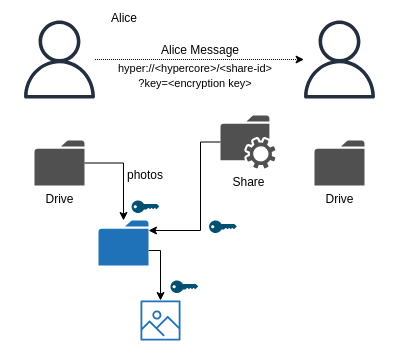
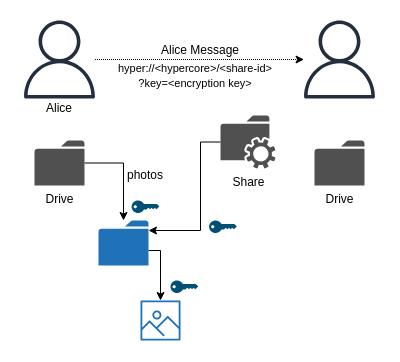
(125, 19) -> (60, 109)
